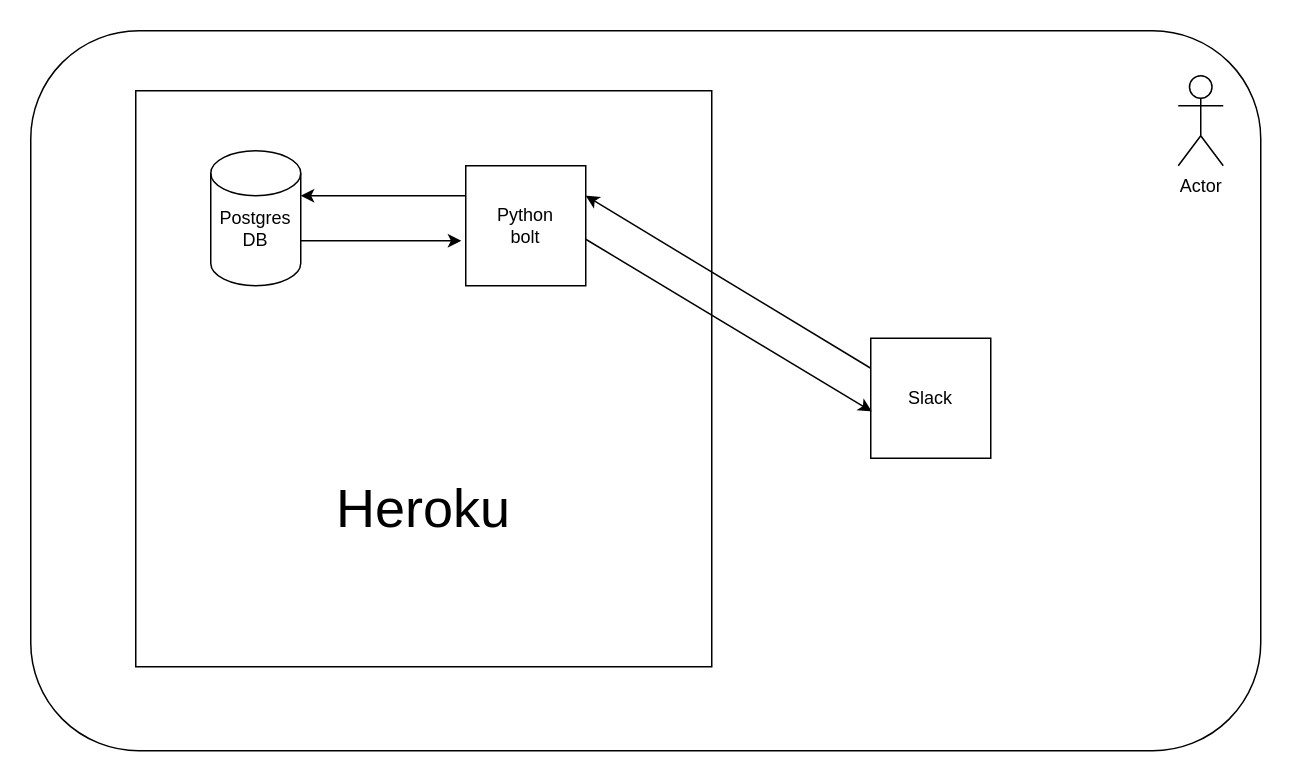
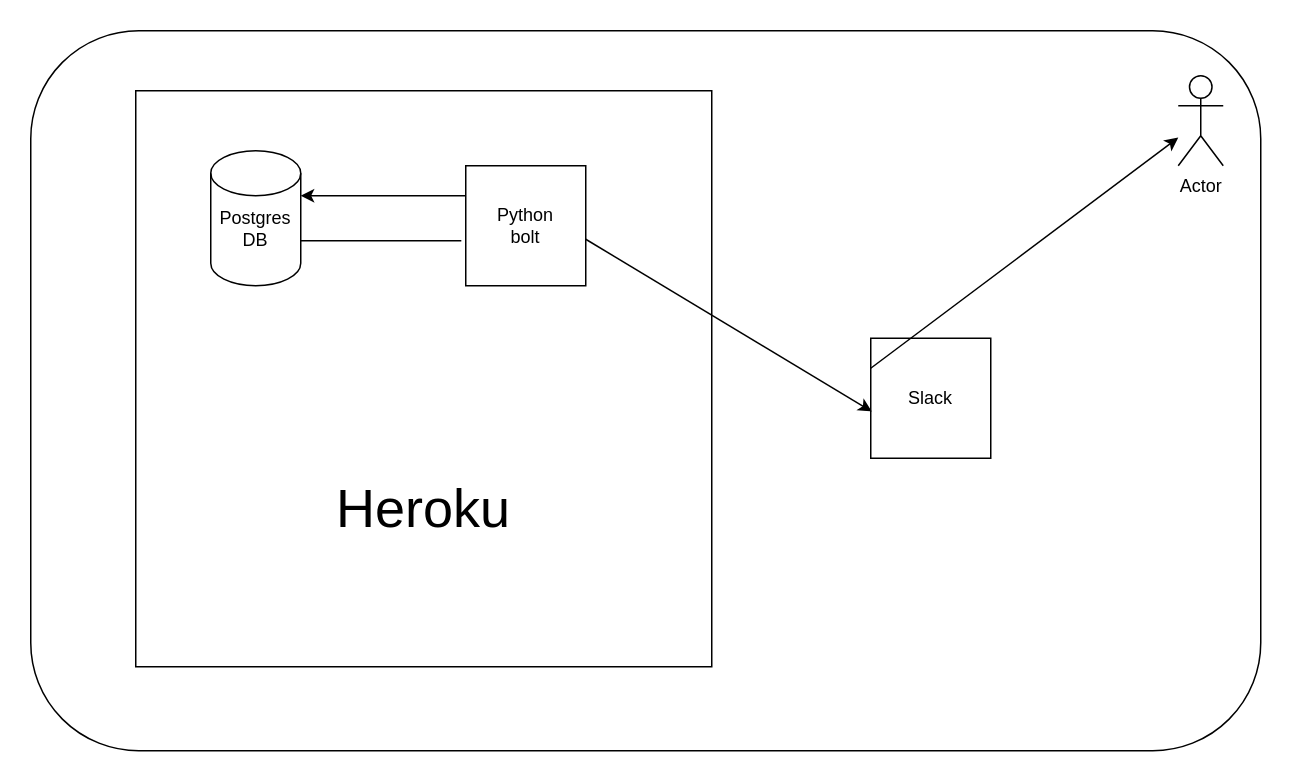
(450, 241) -> (454, 241)
(733, 285) -> (1021, 256)
